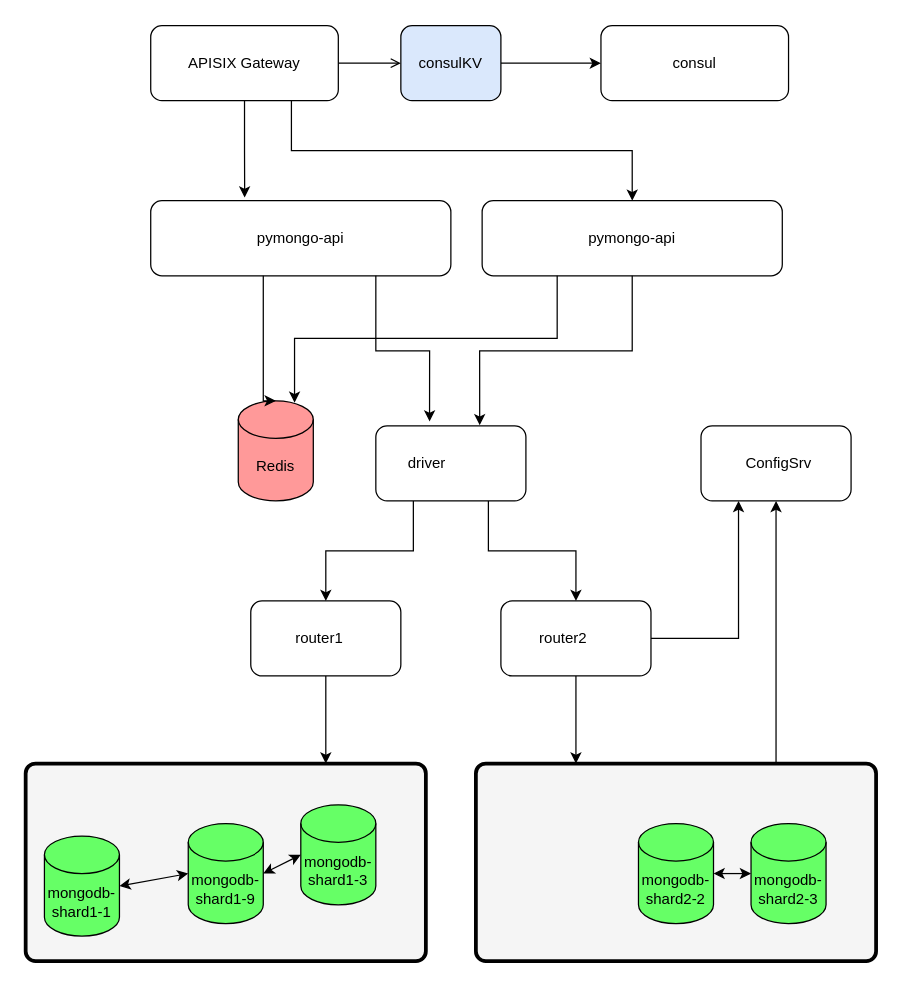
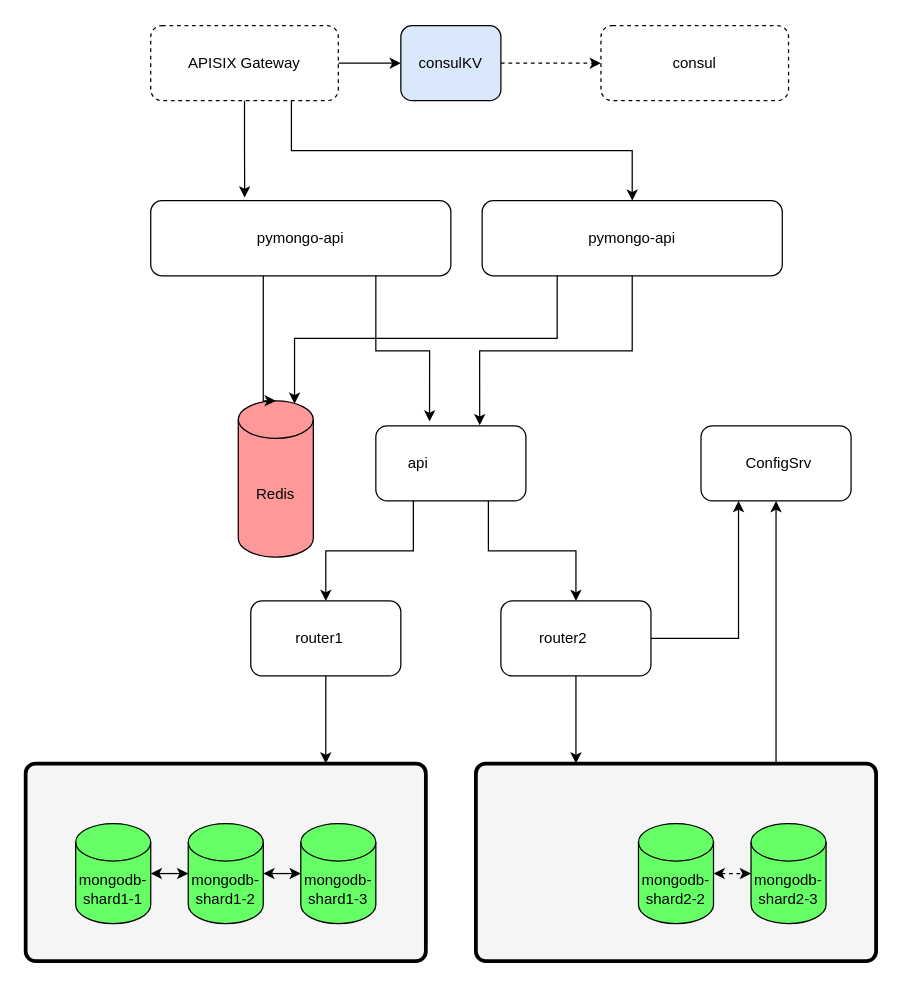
(244, 63) -> (244, 63)
(392, 63) -> (391, 63)
(547, 63) -> (547, 63)
(694, 63) -> (694, 63)
(276, 451) -> (276, 479)
(431, 463) -> (419, 463)
(338, 854) -> (338, 873)
(732, 873) -> (732, 873)
(82, 886) -> (113, 873)
(226, 889) -> (226, 889)
